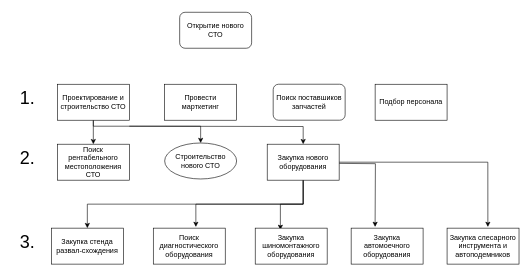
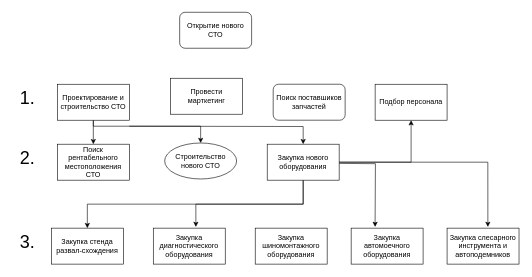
(201, 102) -> (207, 96)
(281, 216) -> (411, 125)
(189, 246) -> (189, 246)
